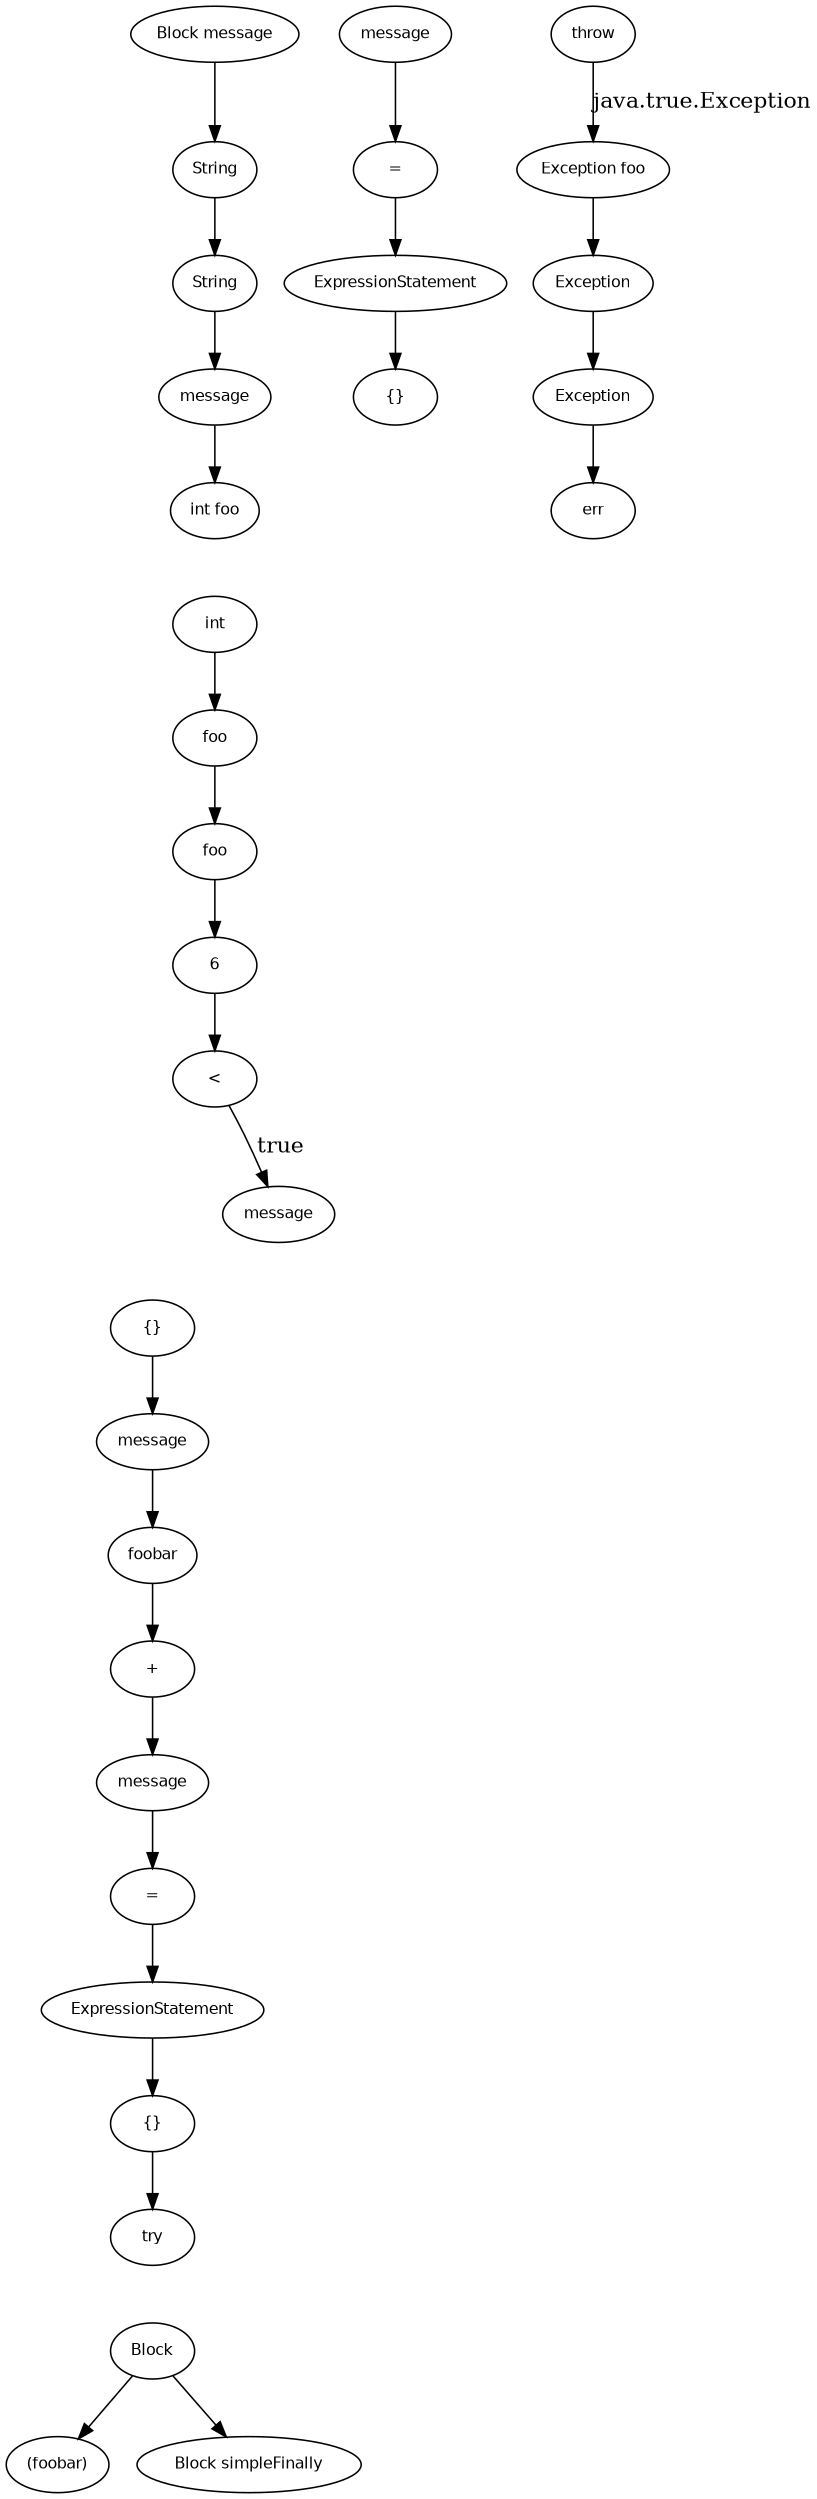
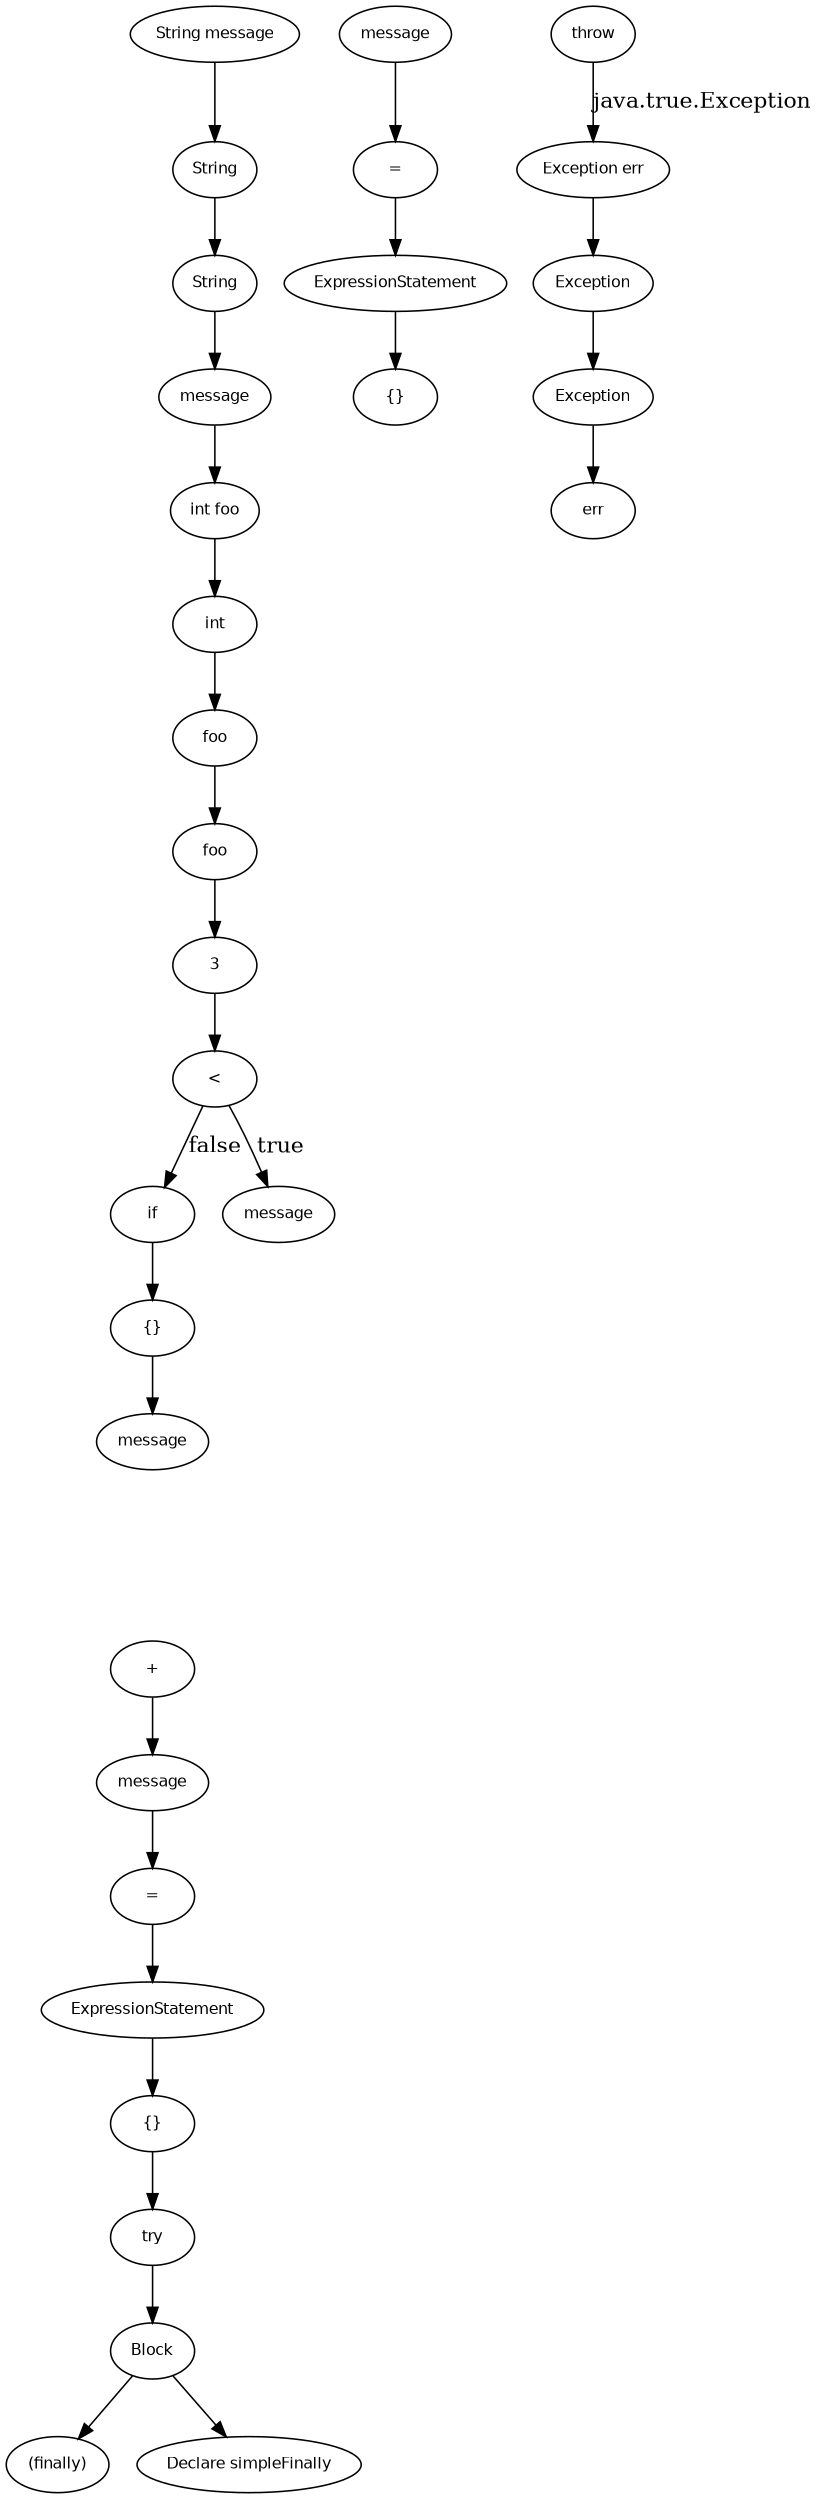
(215, 34) -> (215, 34)
(593, 170) -> (593, 170)
none -> (215, 560)
(215, 965) -> (215, 965)
none -> (153, 1214)
(153, 1555) -> none
none -> (153, 2286)
(58, 2465) -> (58, 2465)
(249, 2465) -> (249, 2465)
